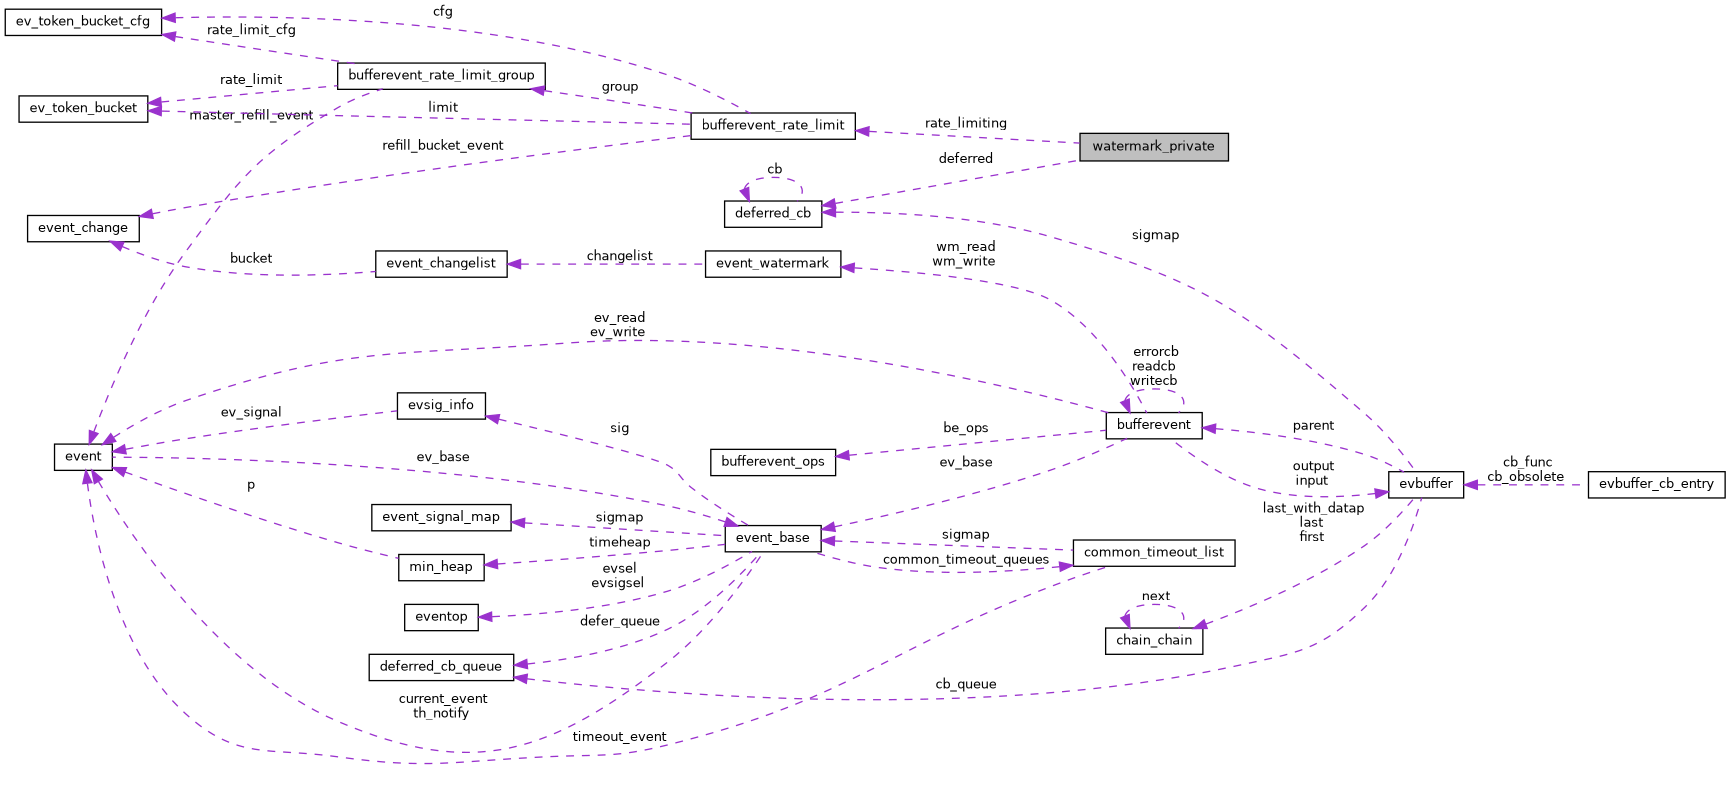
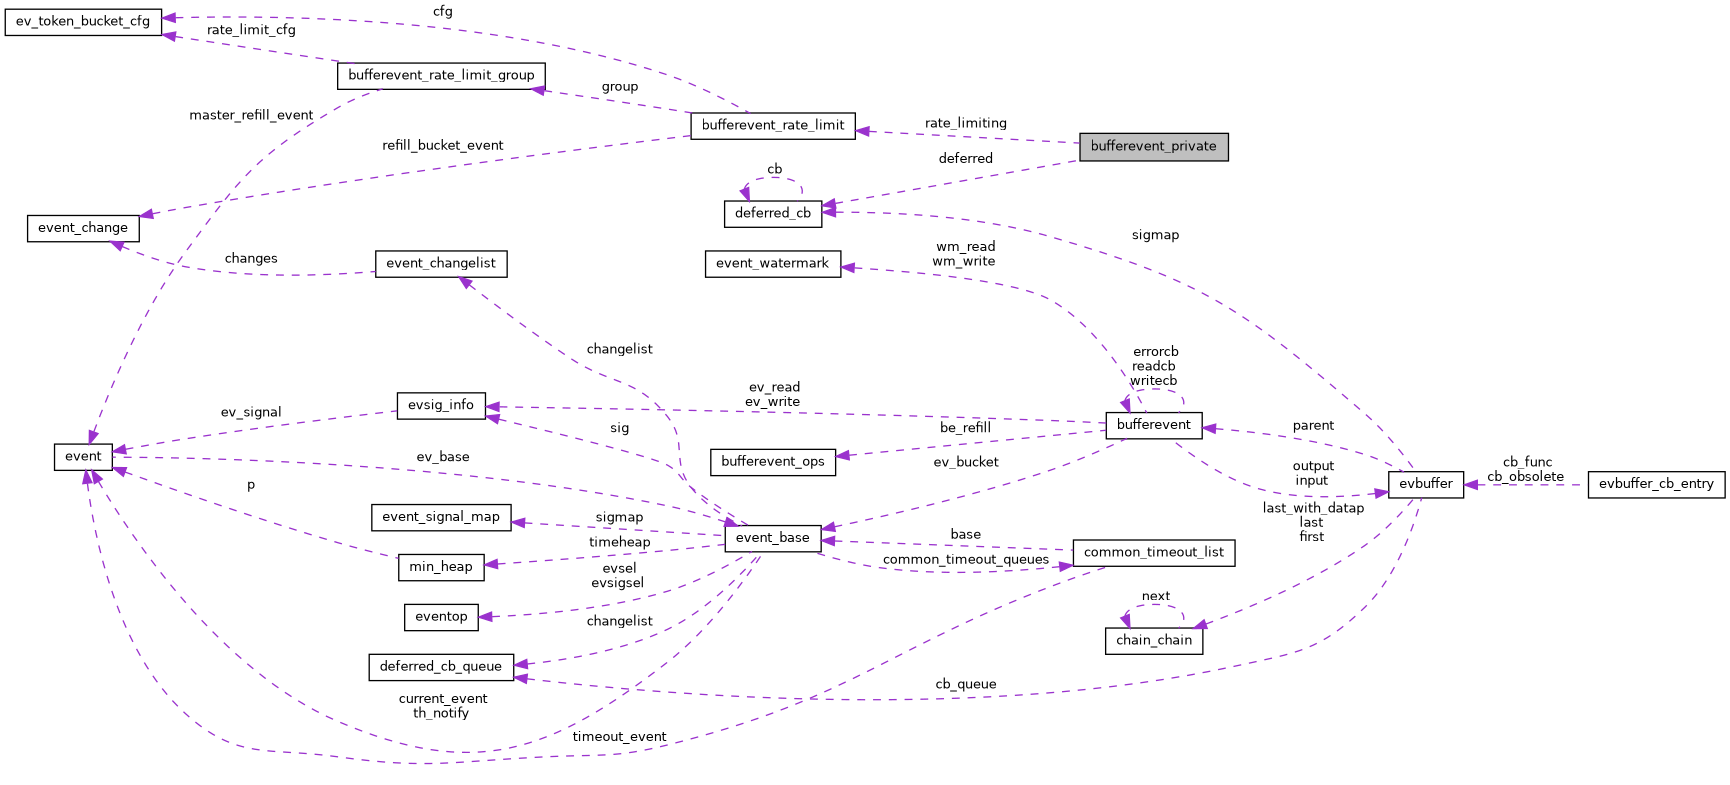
(83, 109) -> none
(1154, 147) -> (1154, 147)
(250, 259) -> (250, 259)
(613, 264) -> (629, 386)
(608, 342) -> (803, 413)
(964, 429) -> (964, 429)
(964, 463) -> (964, 463)
(964, 535) -> (964, 535)
(618, 622) -> (618, 622)
